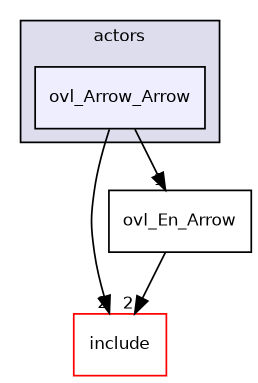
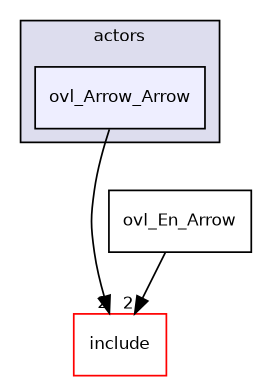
(147, 153) -> none
